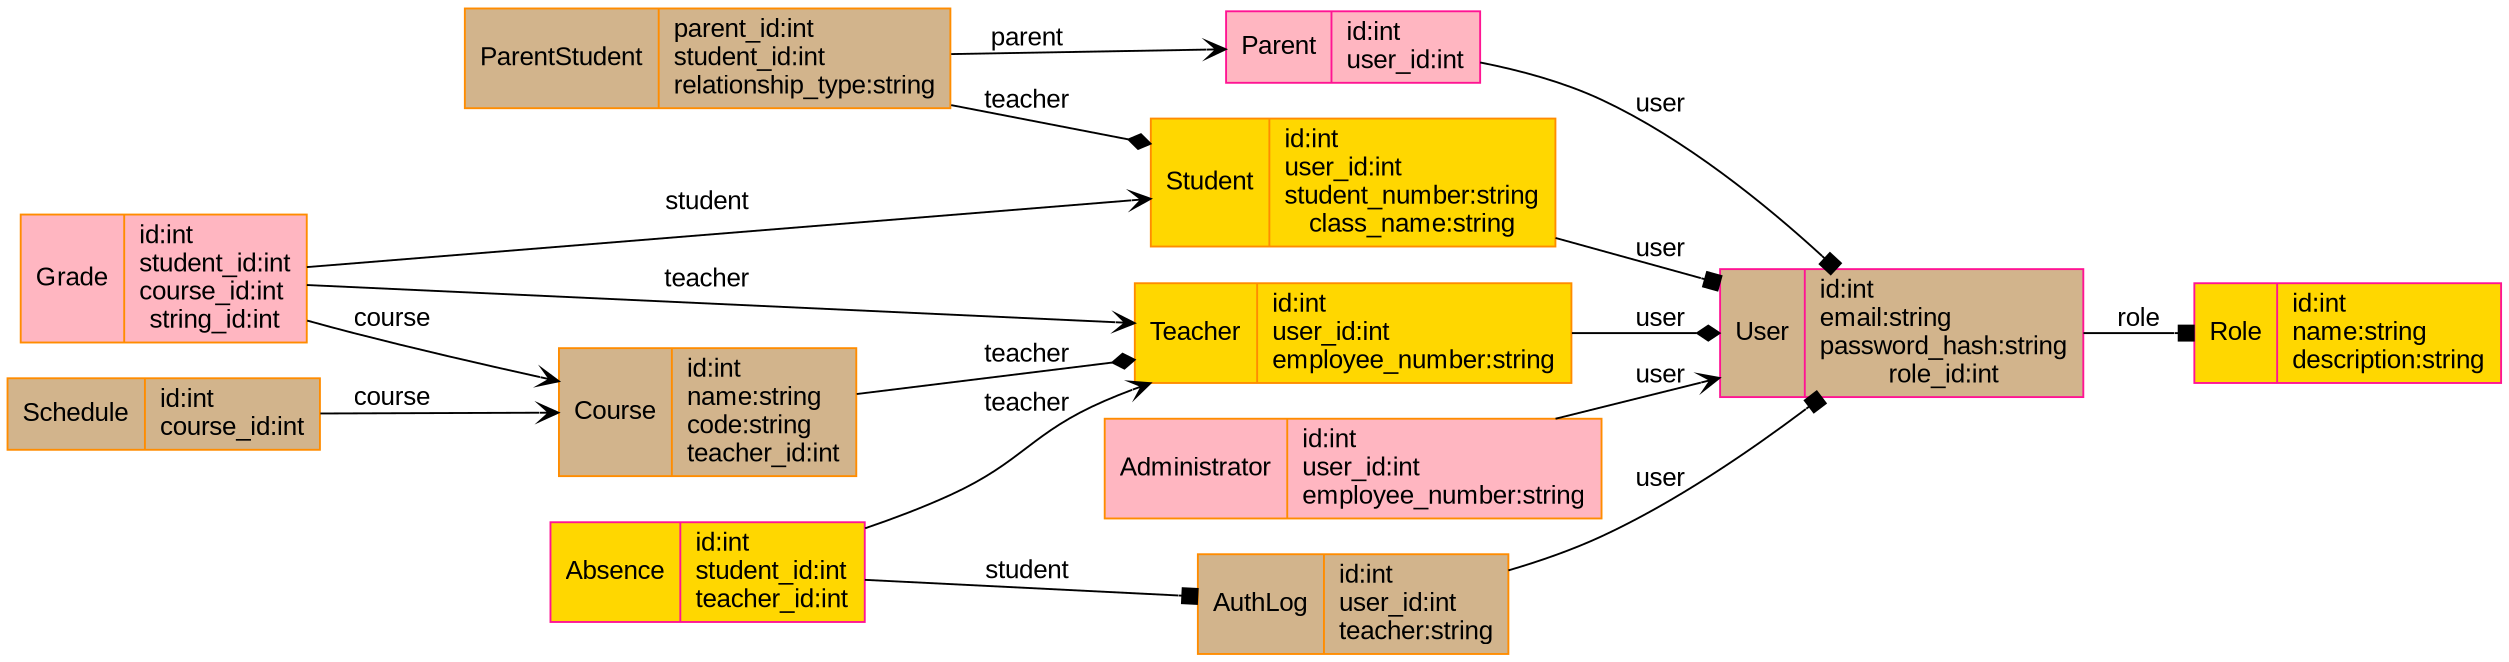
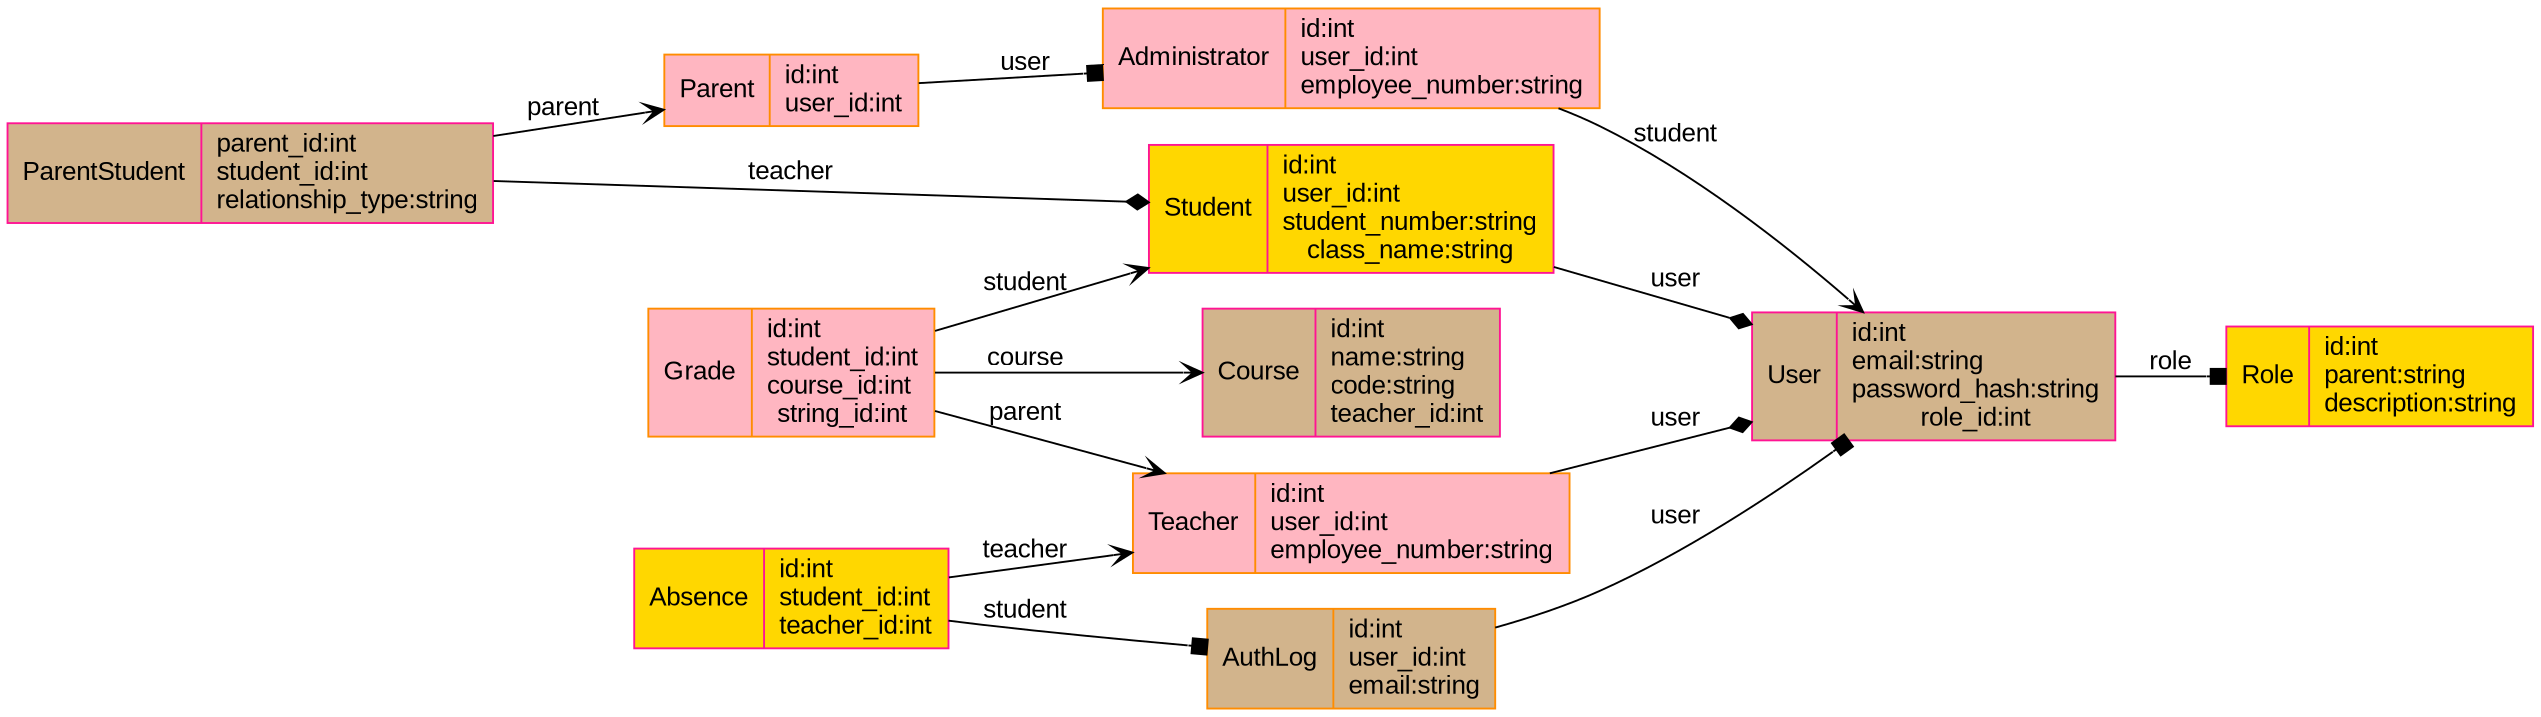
(1353, 47) -> (791, 90)
(708, 58) -> (250, 173)
(1665, 134) -> (1001, 78)
(1353, 183) -> (1351, 209)
(1628, 258) -> (1642, 292)
(708, 279) -> (1026, 413)
(2360, 332) -> (2396, 375)
(1353, 333) -> (1351, 523)
(1661, 375) -> (1676, 135)
(984, 378) -> none
(708, 412) -> (1351, 373)
(164, 414) -> none
(1416, 631) -> (1414, 686)
